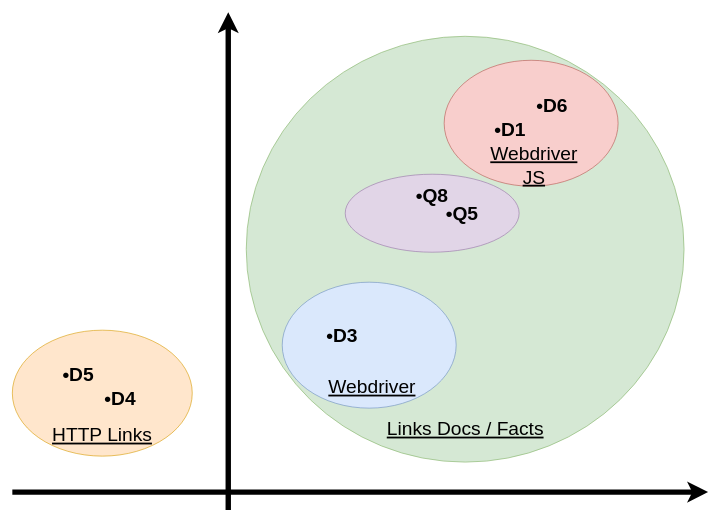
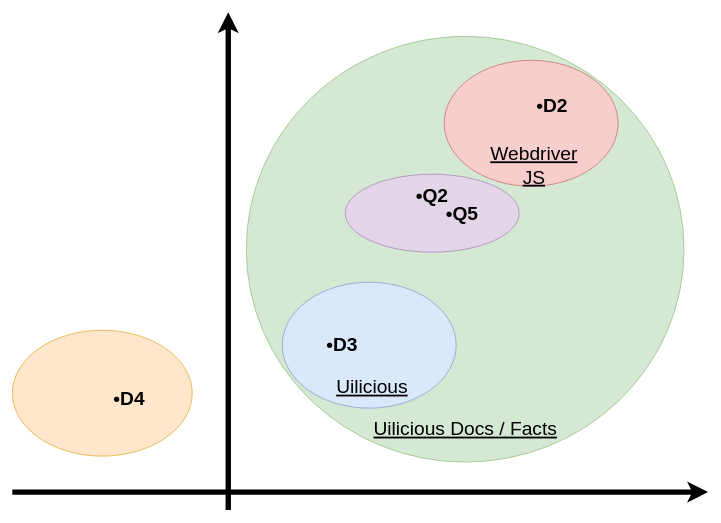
(552, 105) -> (552, 105)
(510, 129) -> none
(432, 195) -> (432, 195)
(342, 336) -> (342, 345)
(78, 375) -> none
(372, 387) -> (372, 387)
(120, 399) -> (129, 399)
(466, 429) -> (466, 429)
(102, 435) -> none
